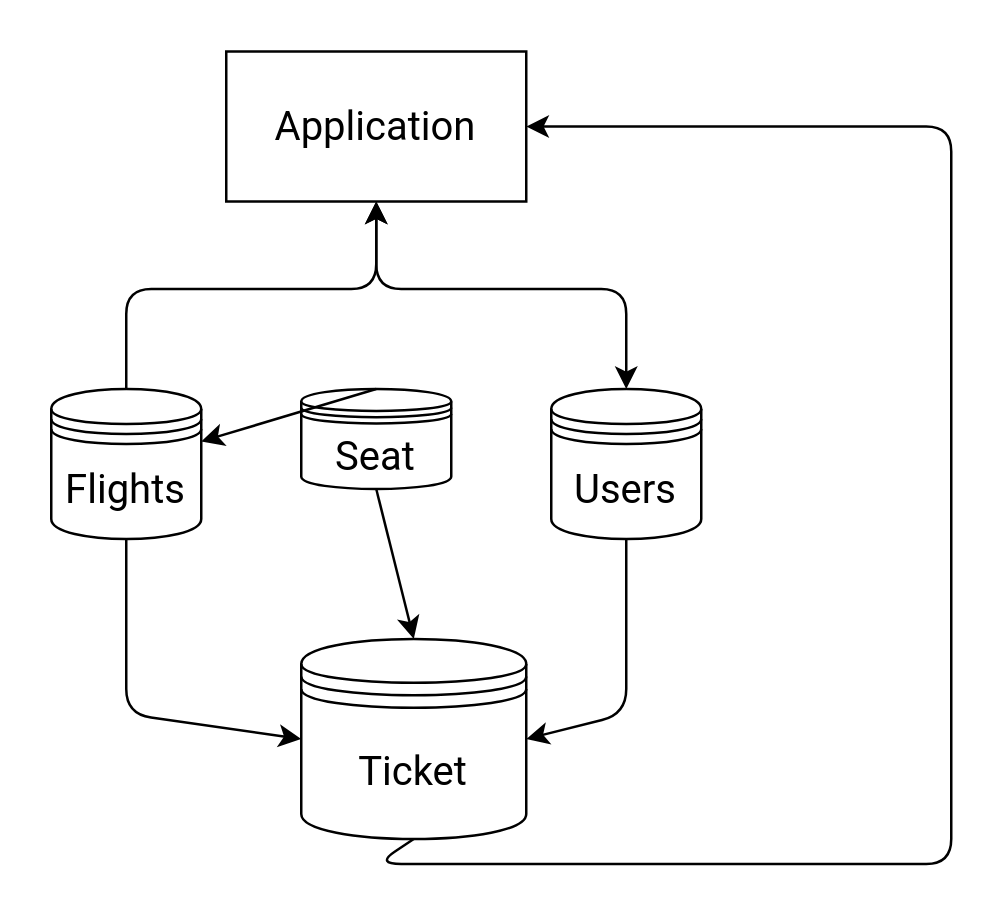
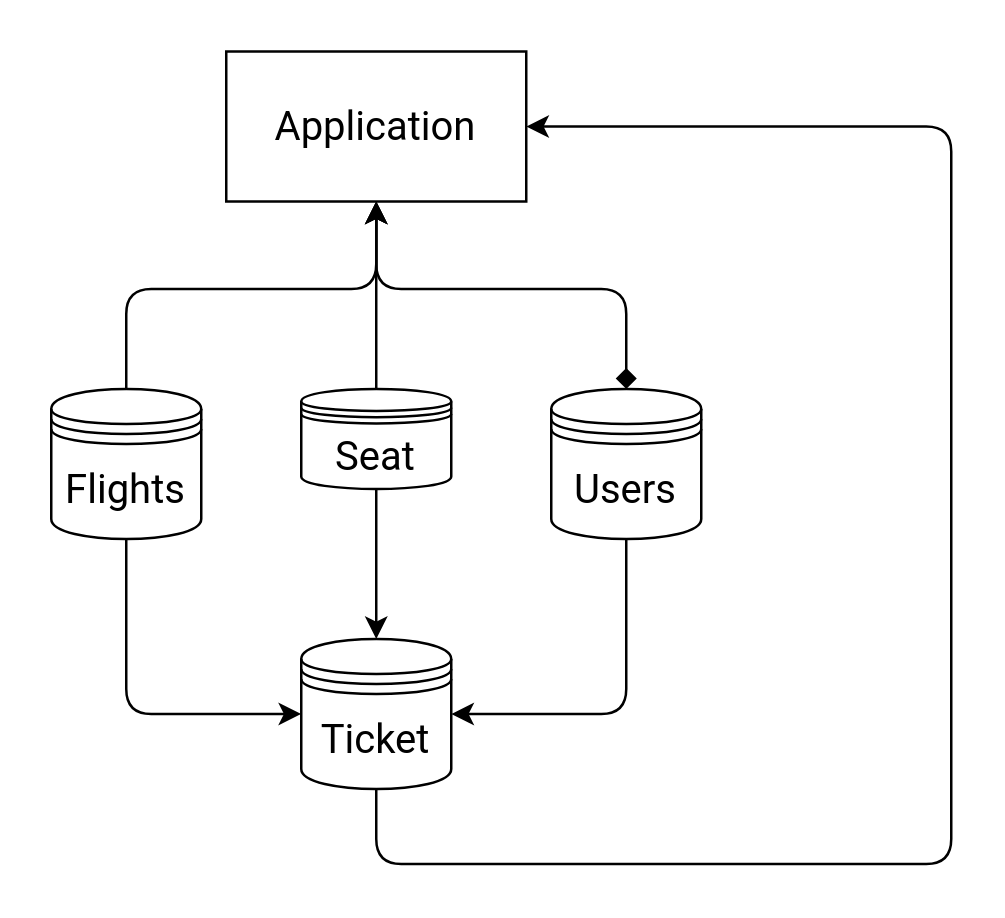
(626, 370) -> (626, 368)
(259, 424) -> (376, 334)
(414, 739) -> (376, 714)
